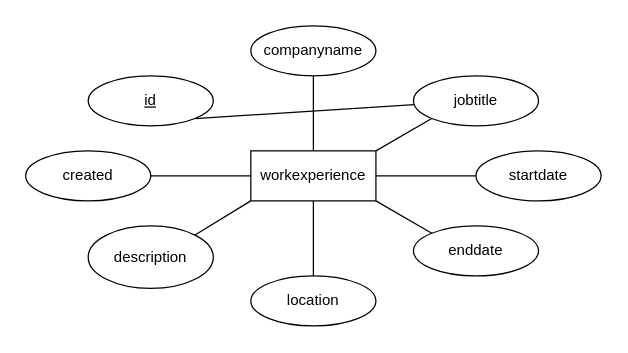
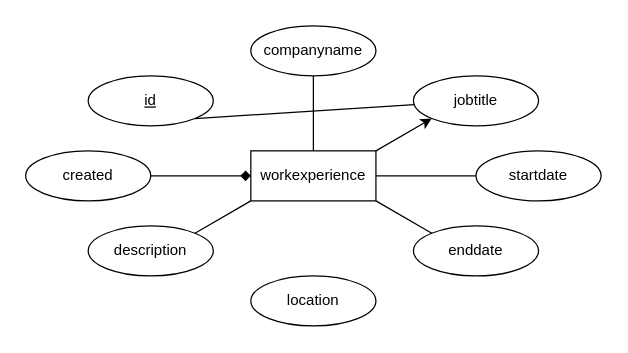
(426, 121) -> (423, 123)
(245, 176) -> (240, 176)
(313, 238) -> none
(151, 257) -> (151, 251)
